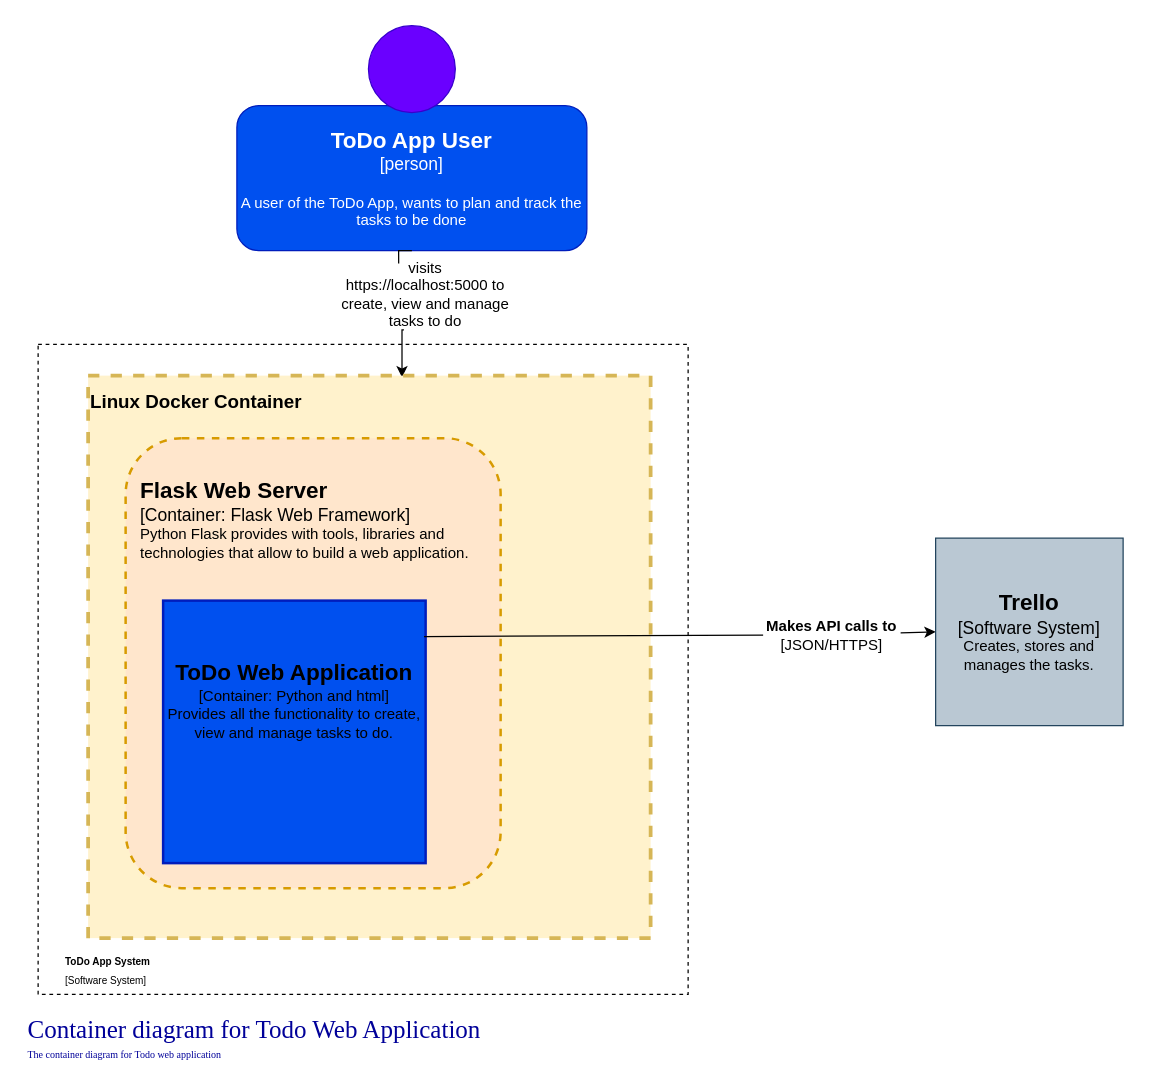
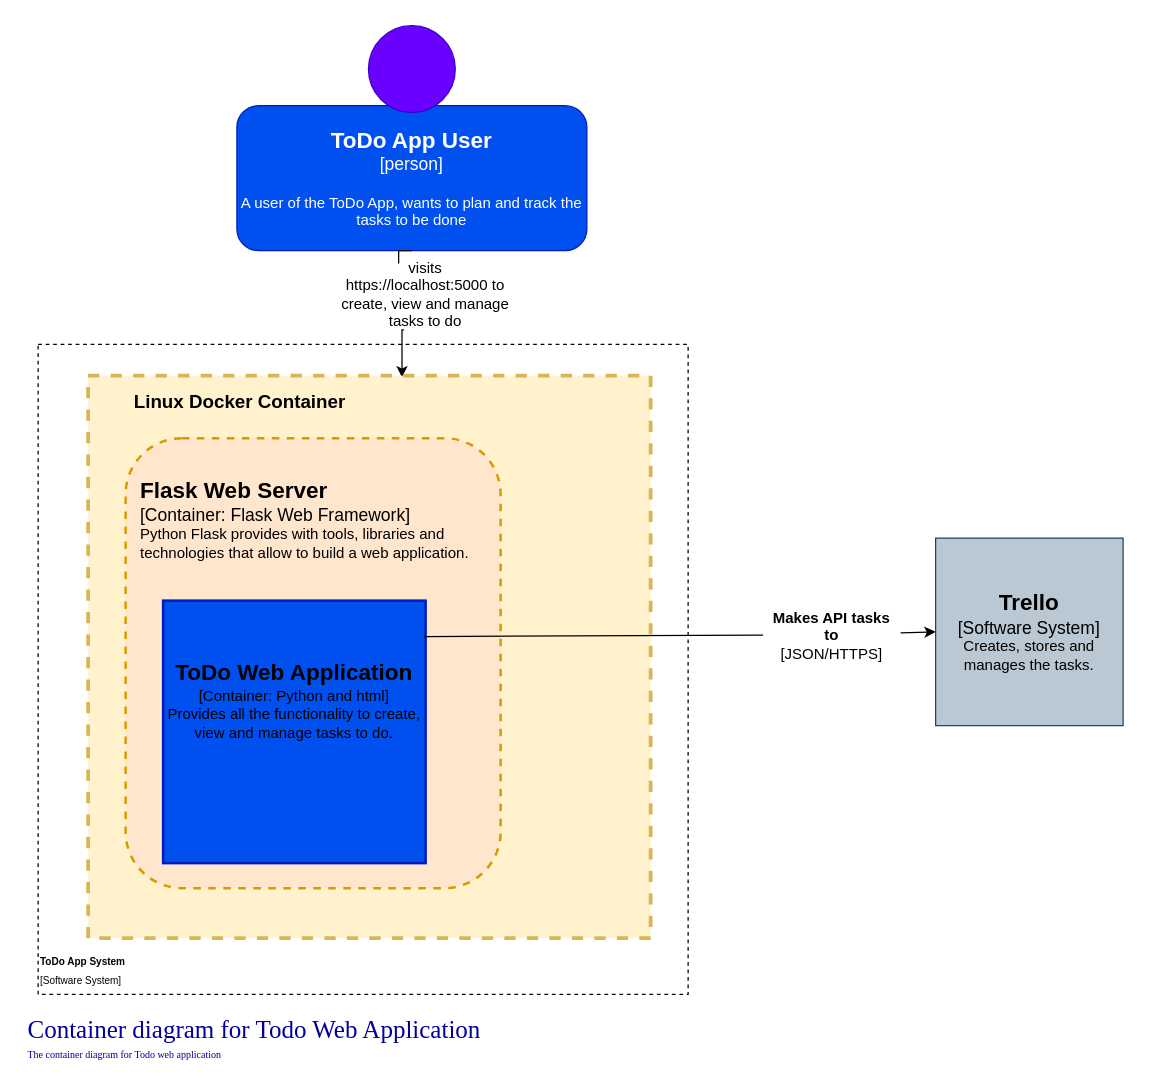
(238, 401) -> (282, 401)
(832, 636) -> (832, 636)
(169, 969) -> (144, 969)
